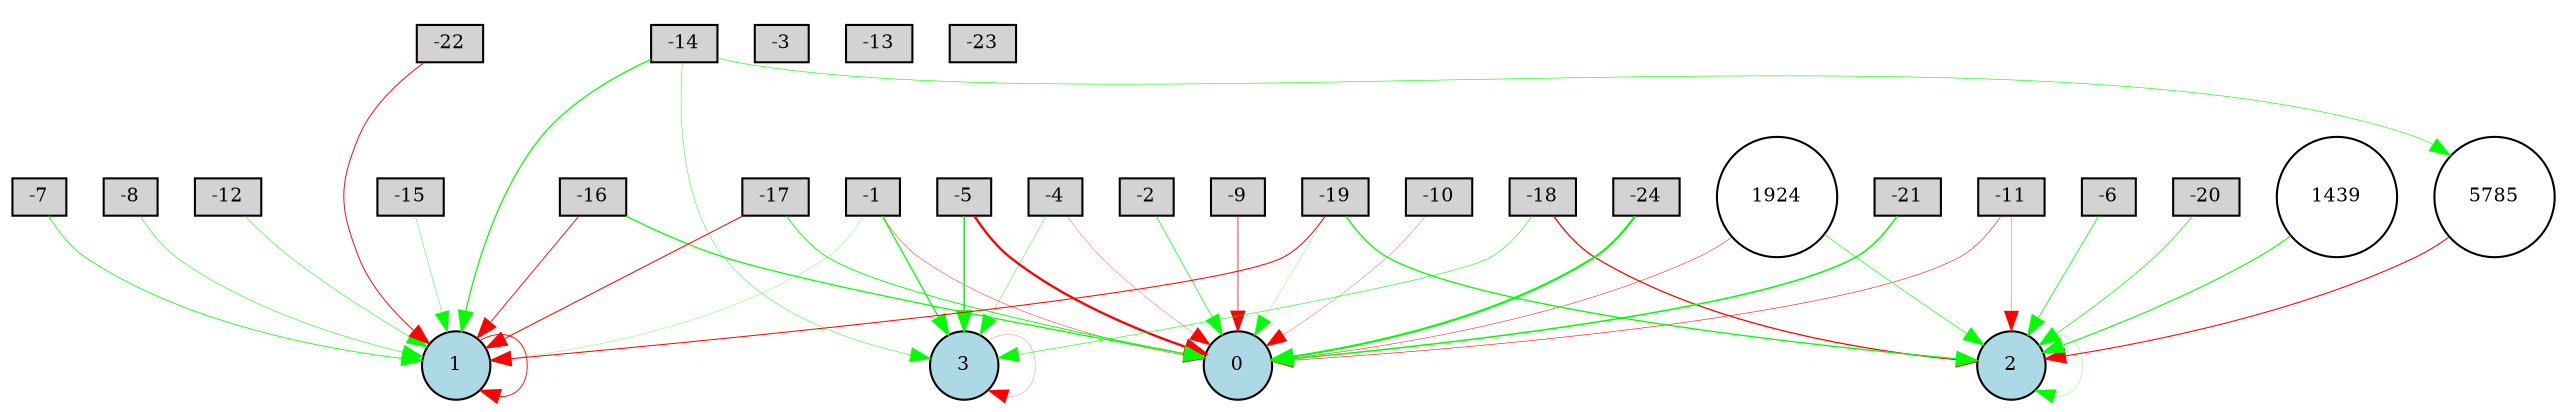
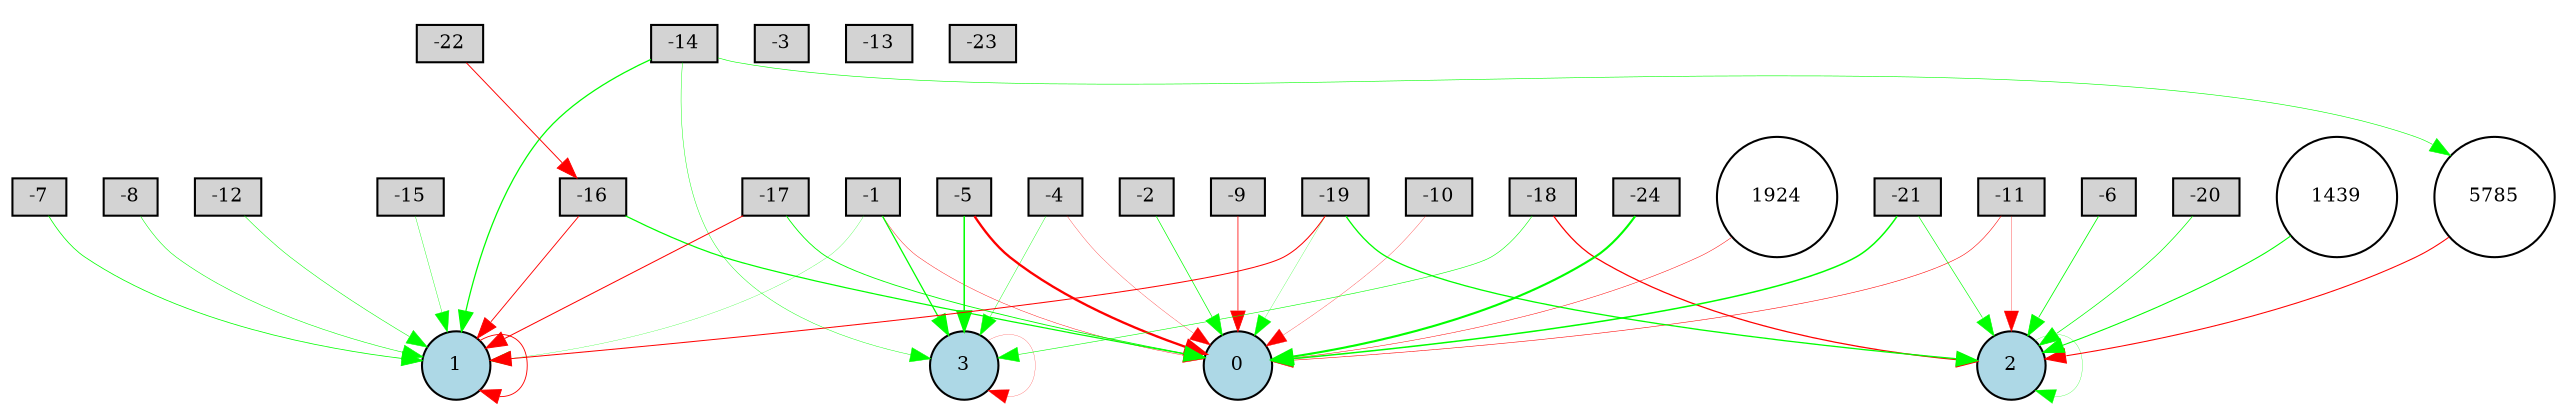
(344, 193) -> (514, 113)
(1906, 292) -> (1955, 274)
